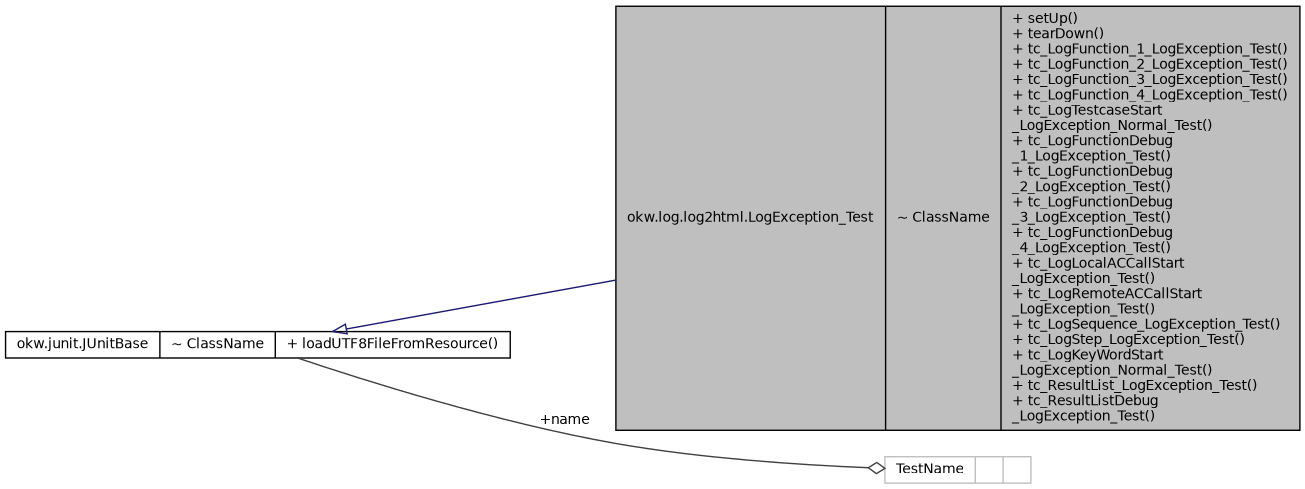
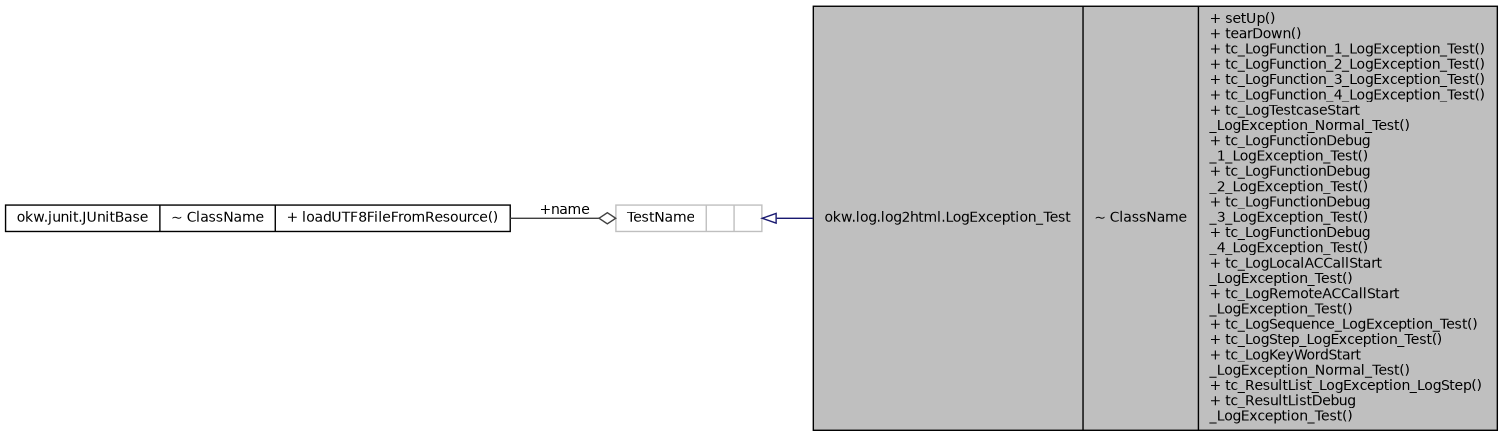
(481, 305) -> (795, 218)
(1135, 386) -> (1346, 386)
